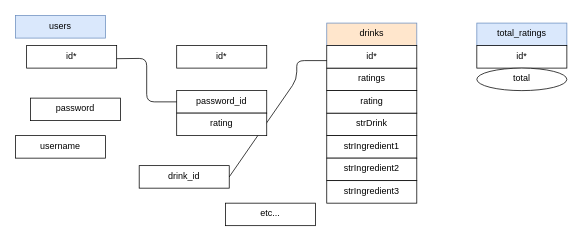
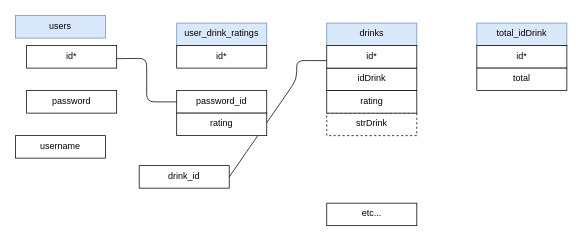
none -> (222, 34)
(372, 34) -> (372, 34)
(522, 34) -> (522, 34)
(372, 79) -> (372, 79)
(522, 79) -> (522, 79)
(75, 109) -> (72, 102)
(372, 124) -> (372, 124)
(372, 147) -> none
(372, 169) -> none
(372, 192) -> none
(270, 214) -> (372, 214)
